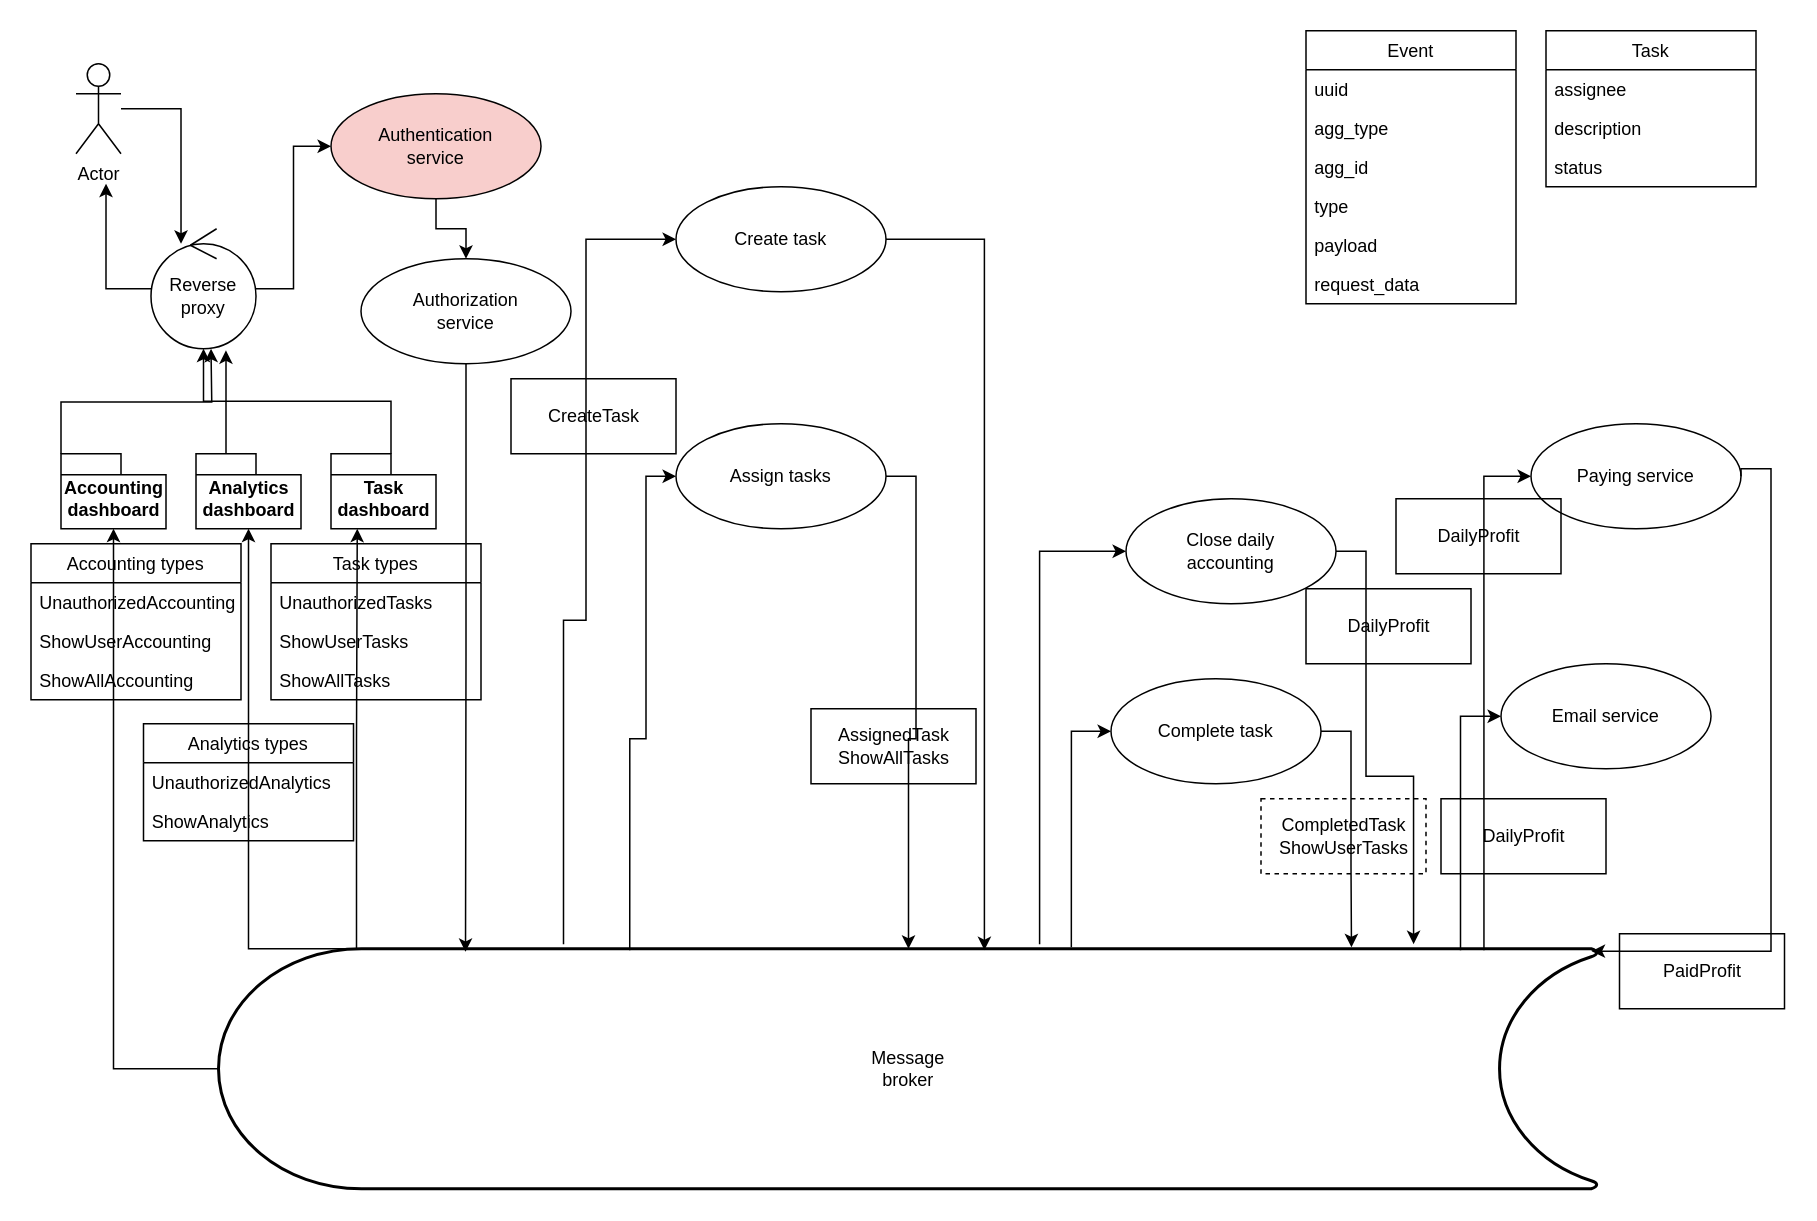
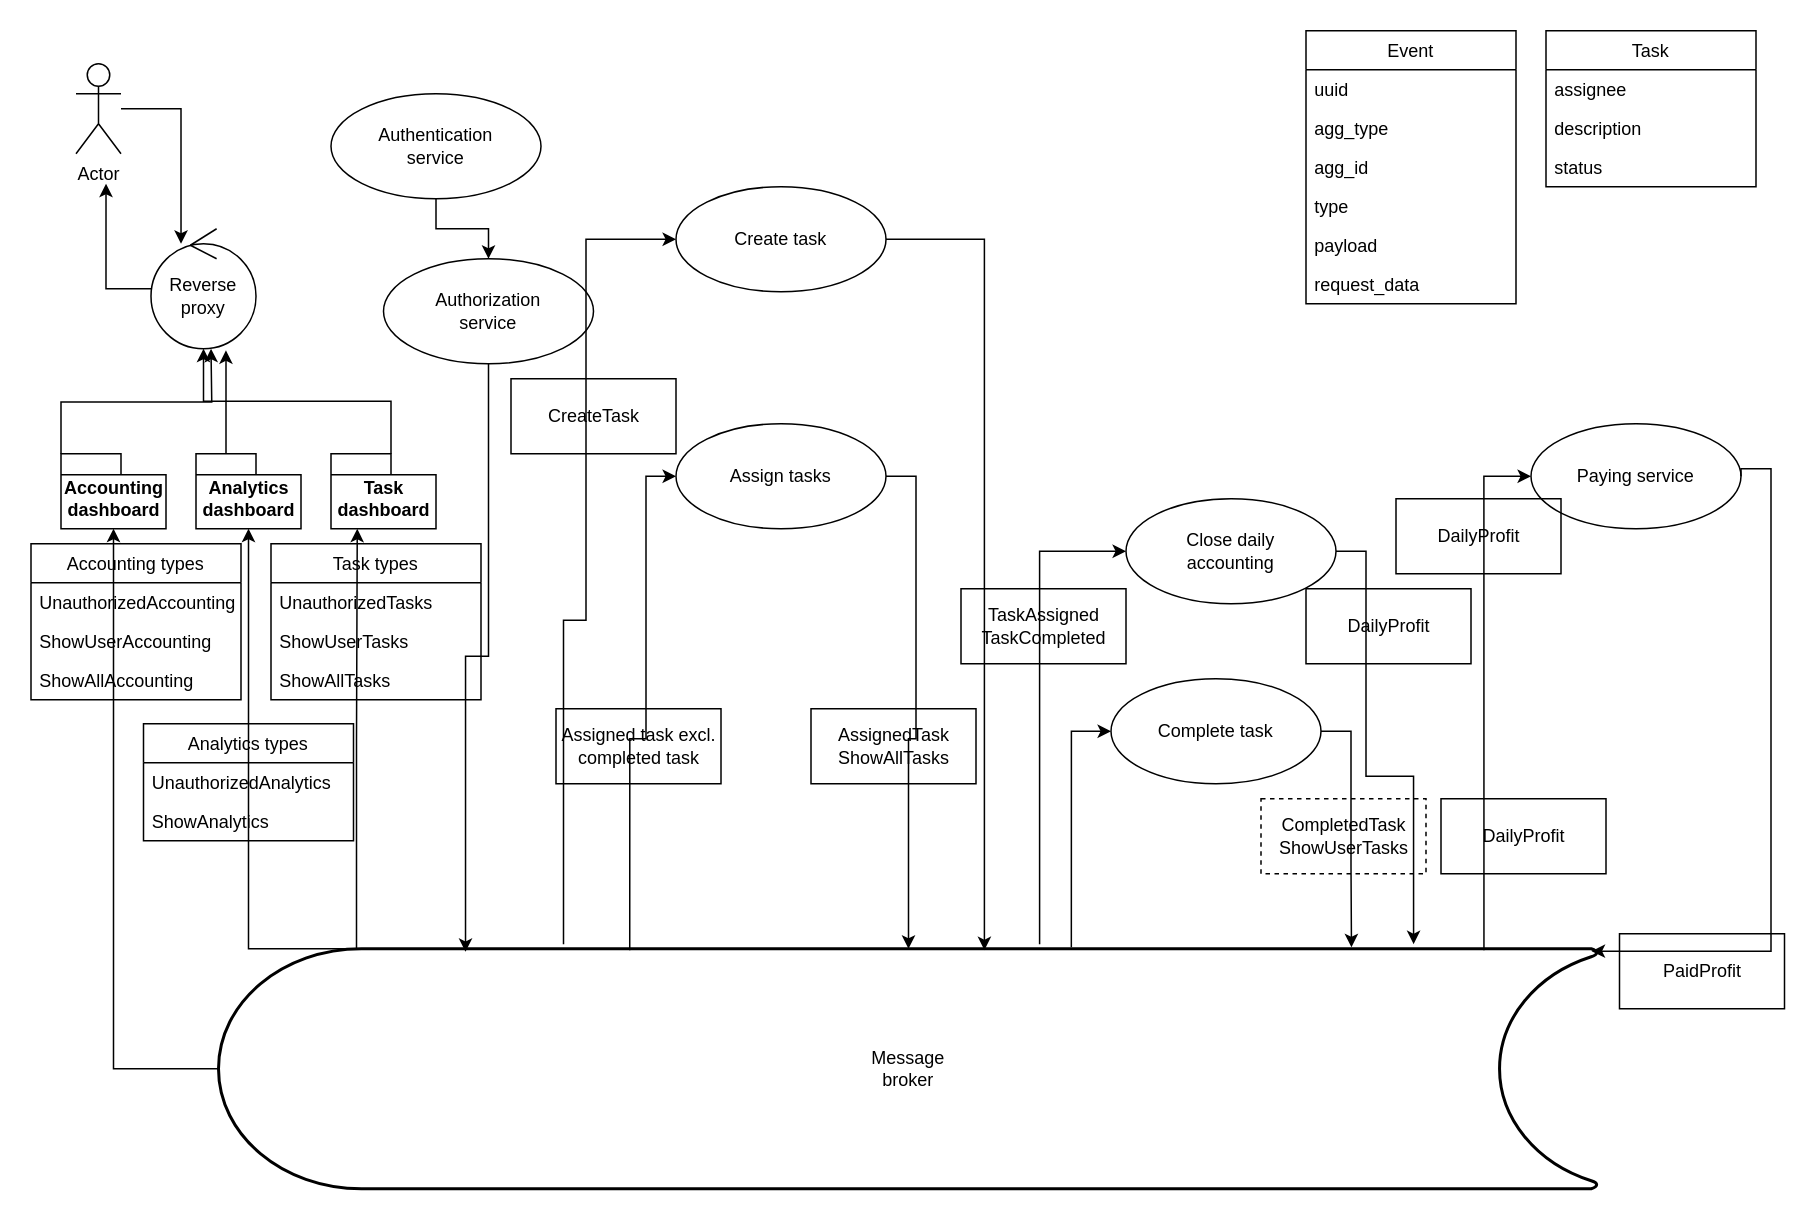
(436, 146) -> (436, 146)
(293, 223) -> none
(466, 311) -> (488, 311)
none -> (1043, 626)
(1606, 716) -> none
none -> (638, 746)
(1460, 817) -> none
